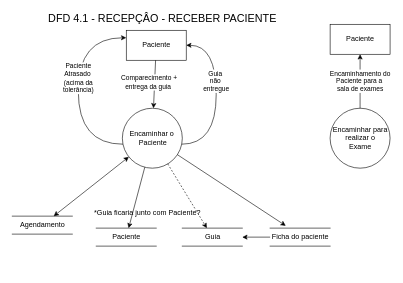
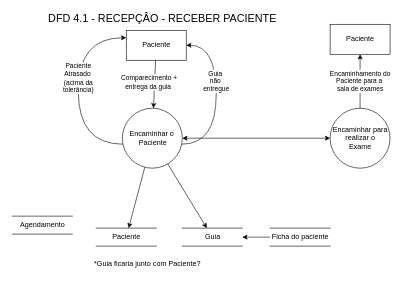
(91, 187) -> (324, 138)
(230, 189) -> none
(186, 193) -> (186, 193)
(147, 213) -> (147, 264)
